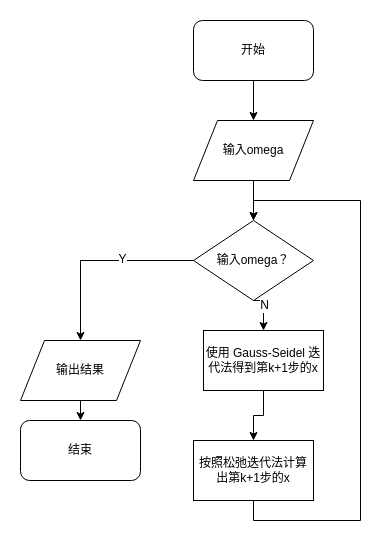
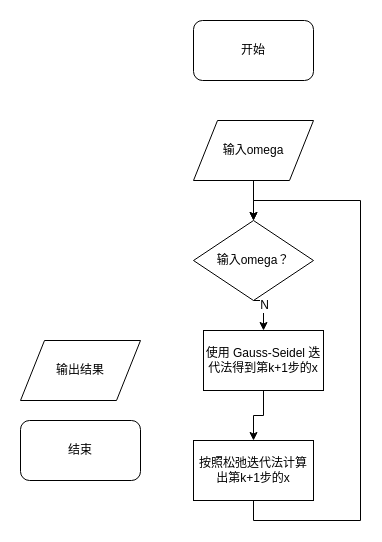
(254, 97) -> none
(101, 261) -> none
(81, 407) -> none
